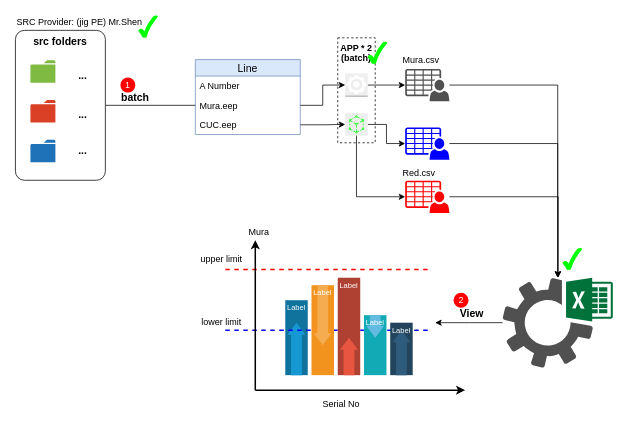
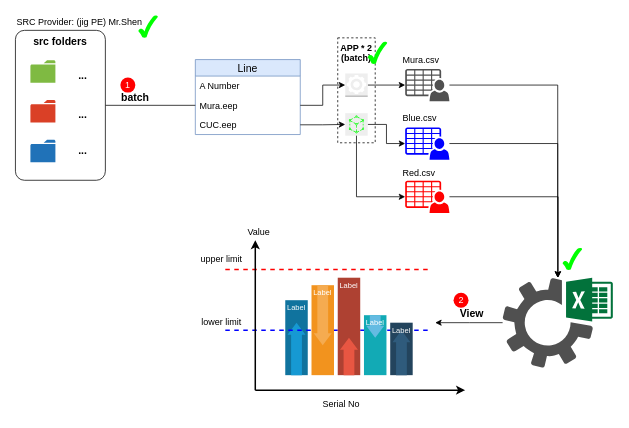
none -> (428, 119)
(259, 232) -> (259, 232)
